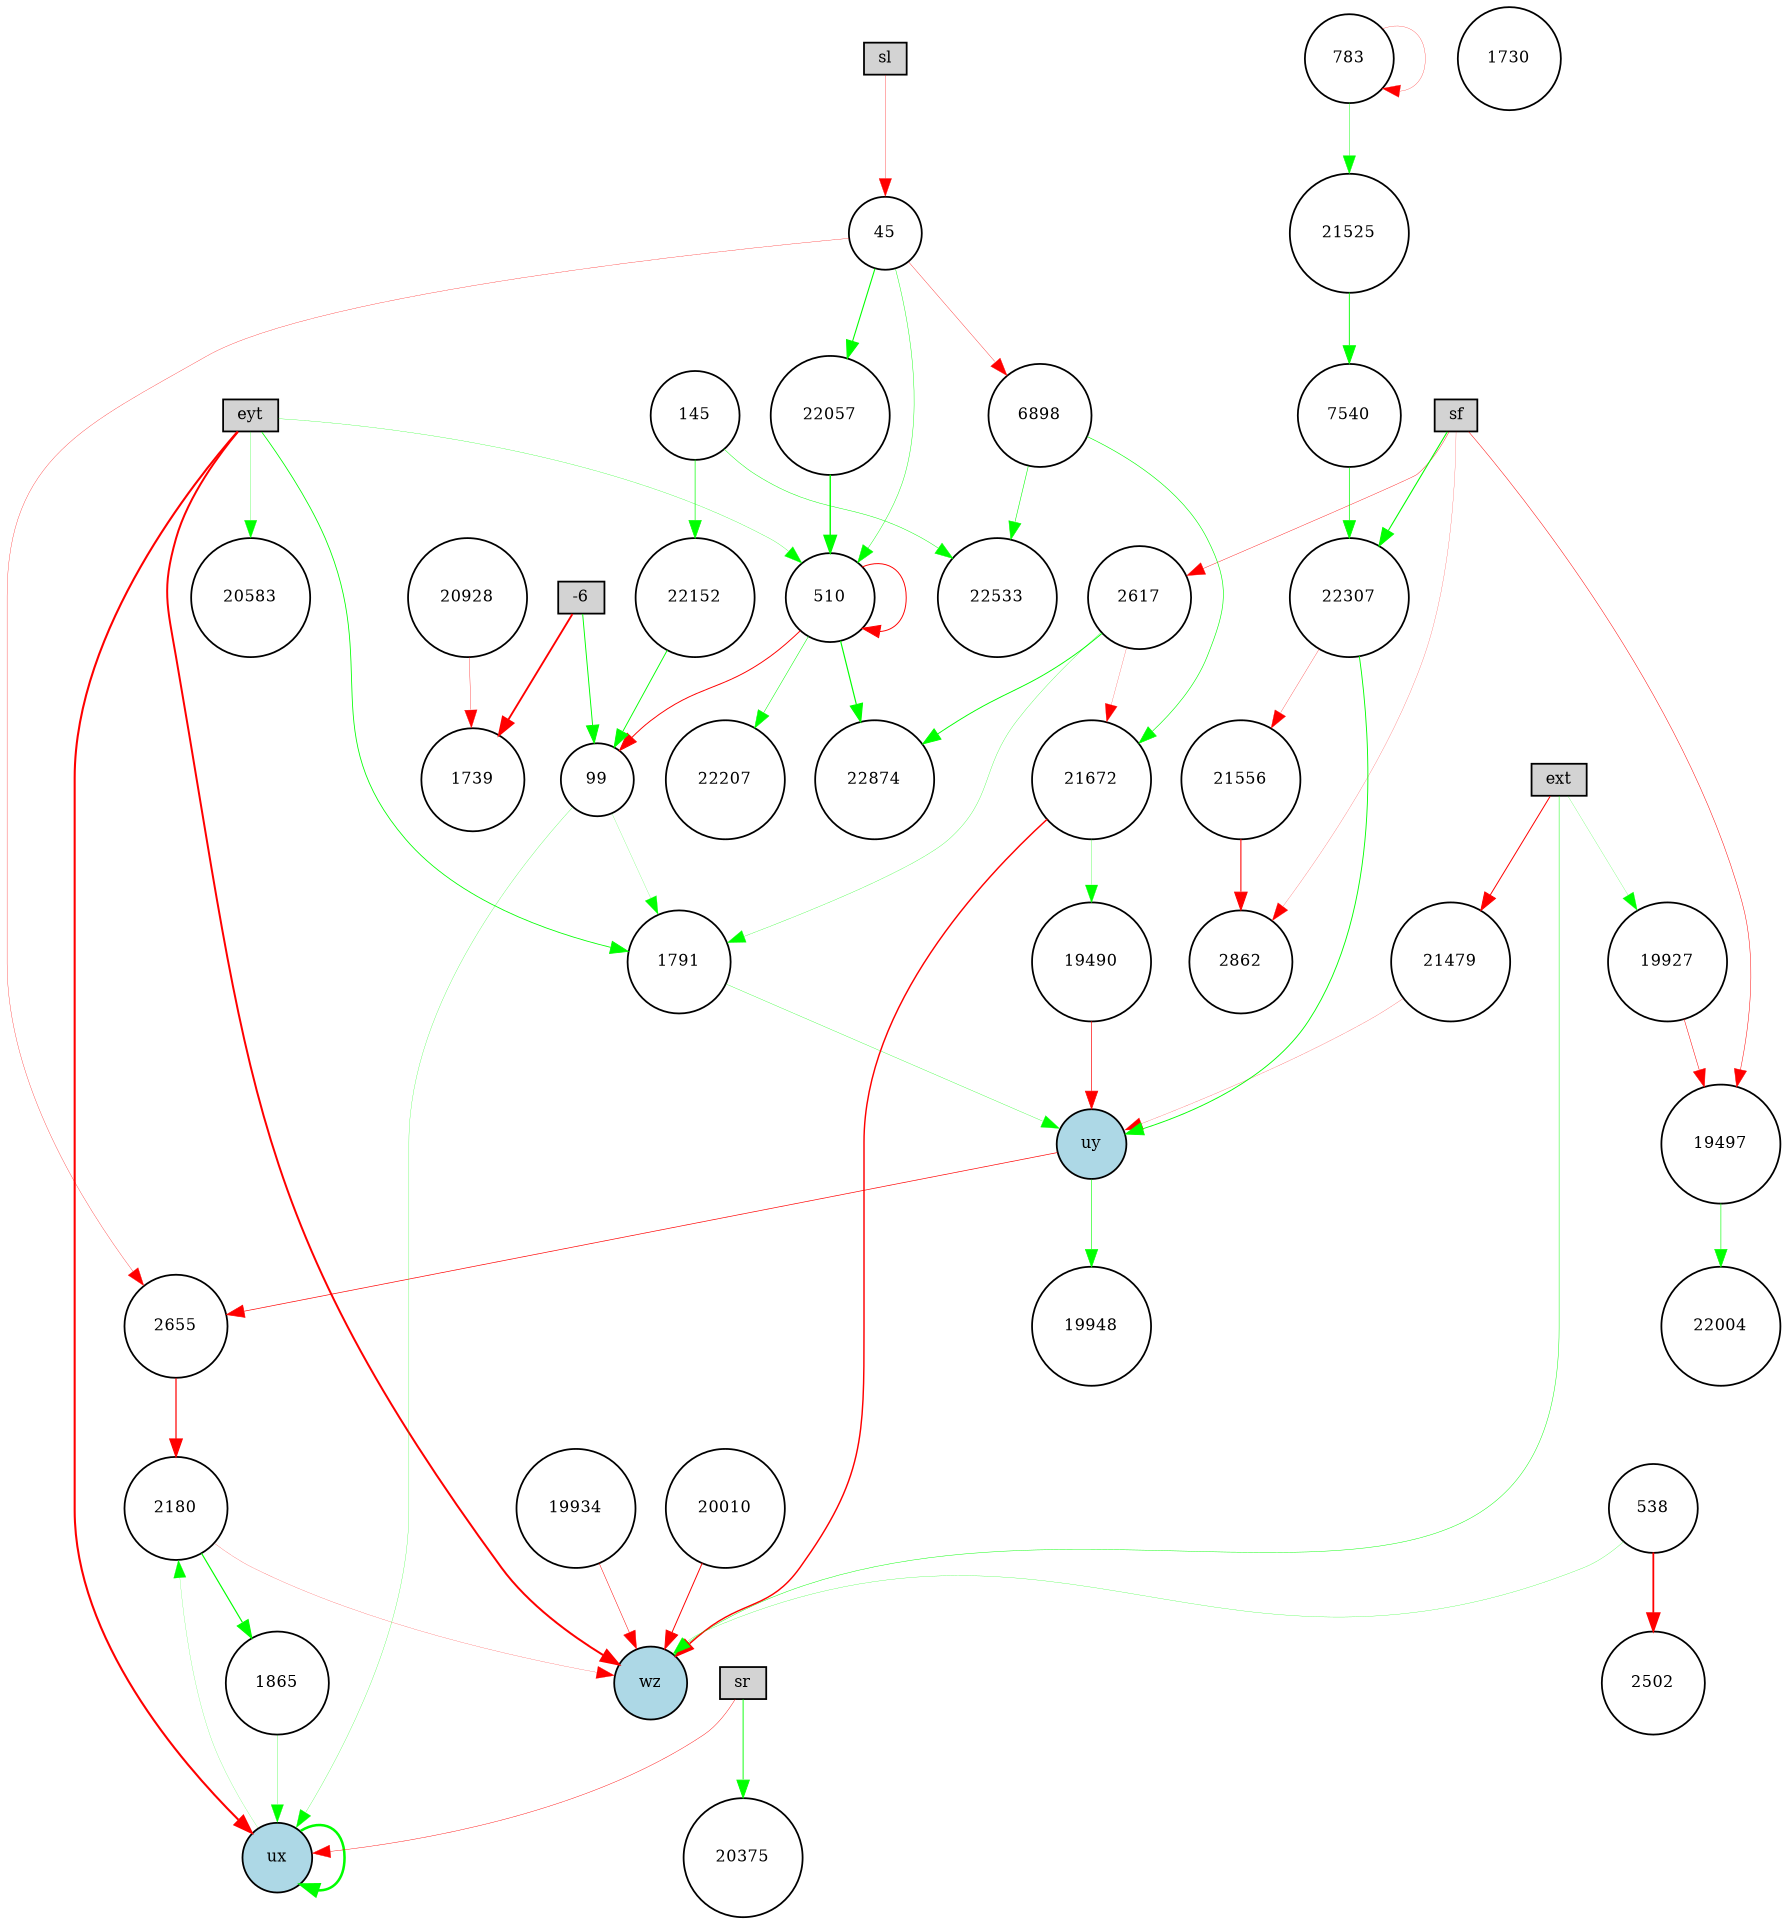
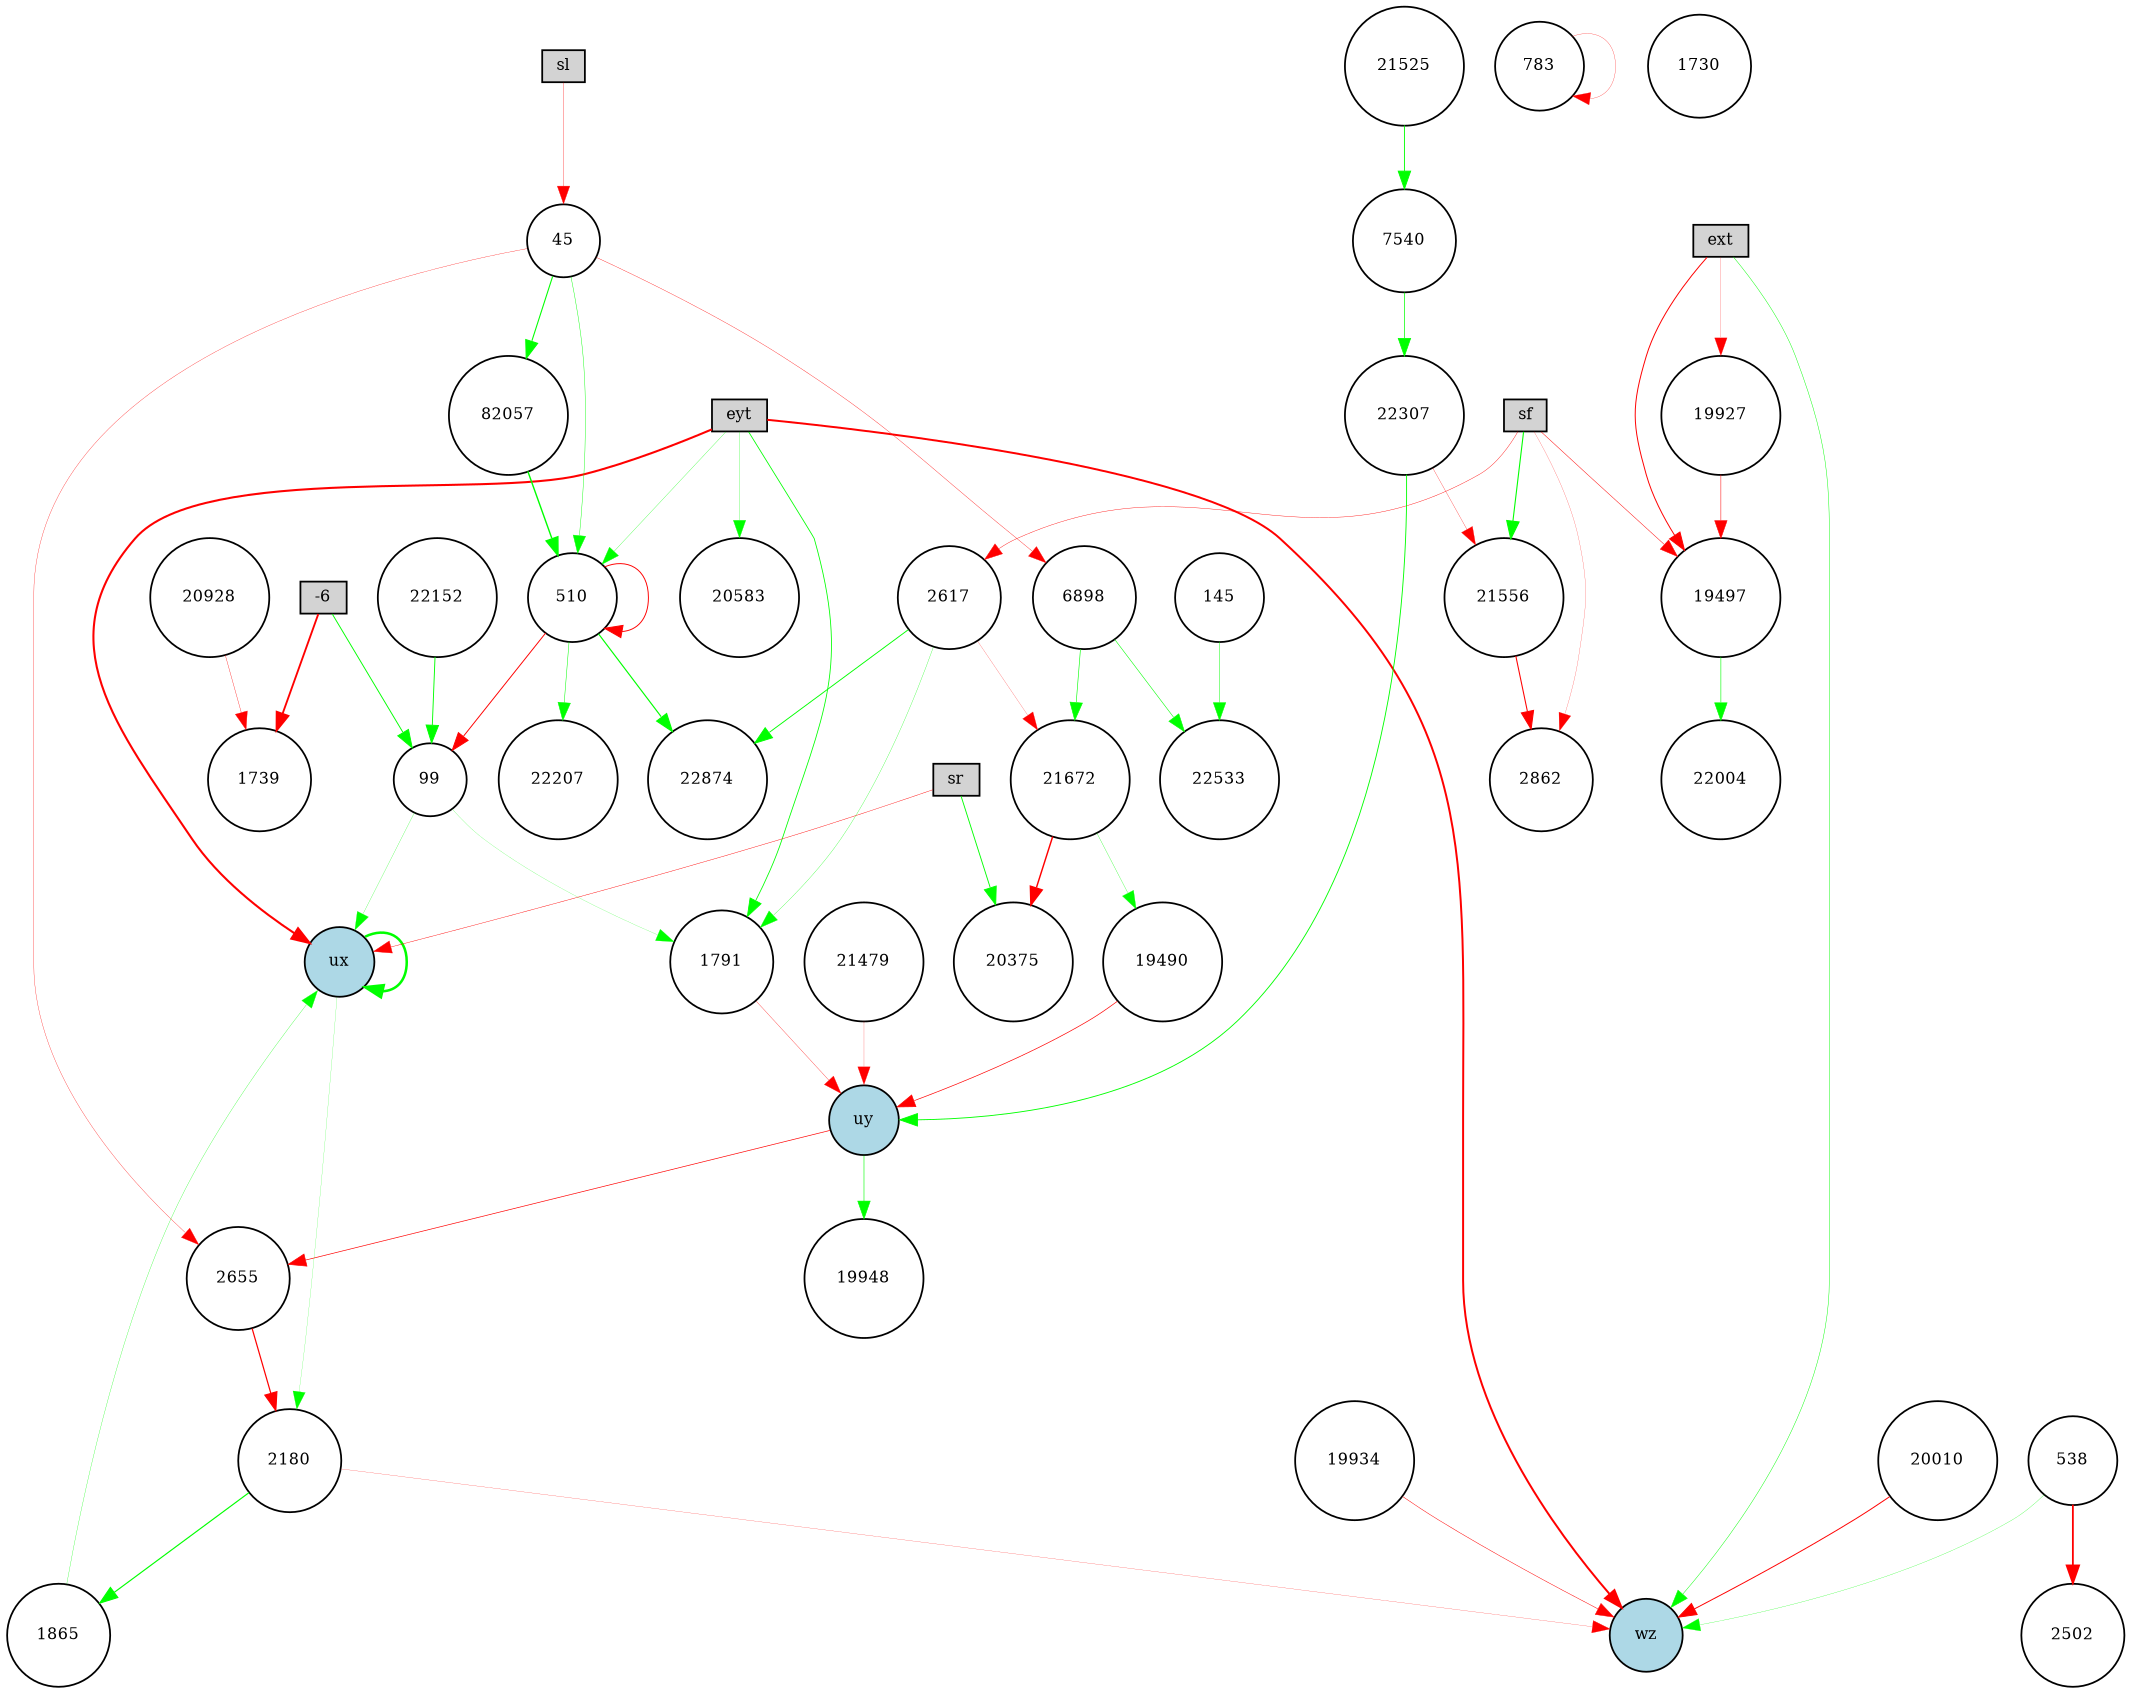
(1349, 129) -> none
(830, 415) -> (508, 415)
(1413, 489) -> (1518, 477)
(695, 490) -> none
(1520, 846) -> (1638, 391)
(1598, 846) -> (1721, 297)
(892, 1056) -> (792, 1041)
(864, 1239) -> (1045, 862)
